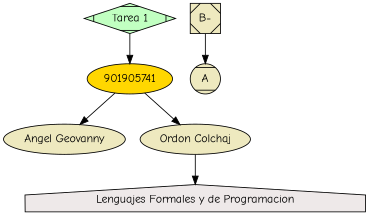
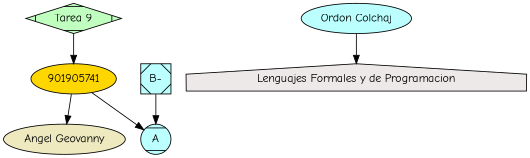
(130, 18) -> (74, 18)
(205, 18) -> (156, 79)
(205, 79) -> (156, 139)
(159, 106) -> (114, 109)
(195, 139) -> (356, 18)
